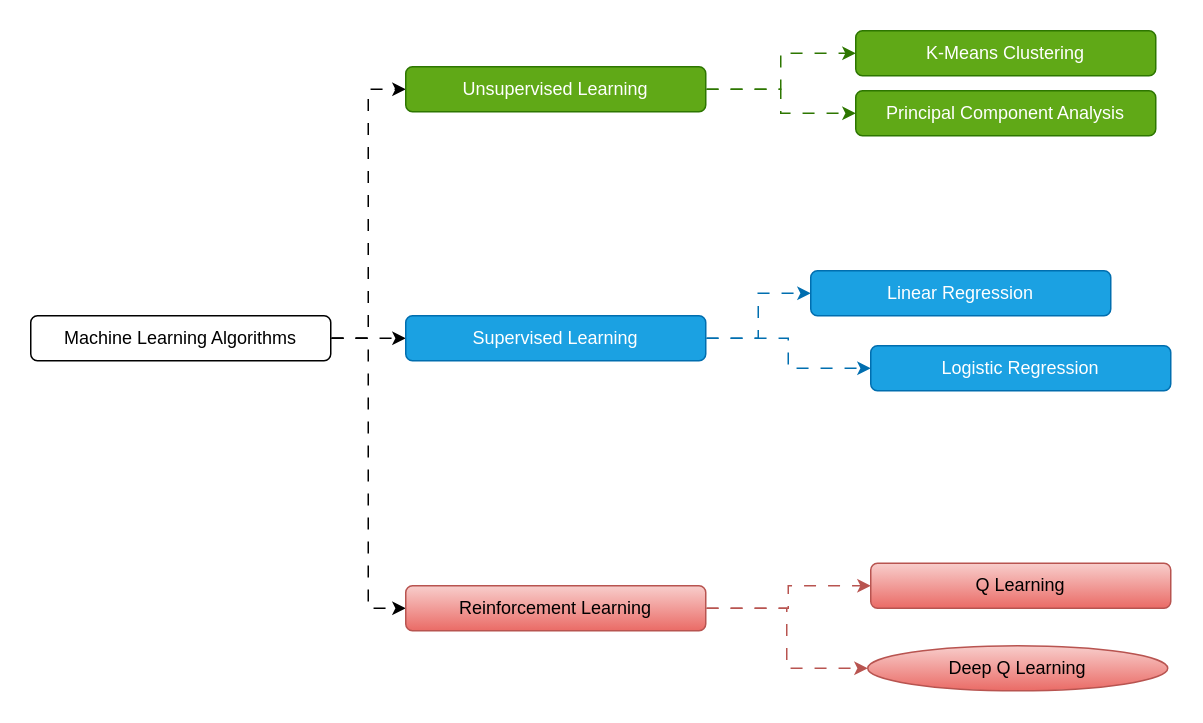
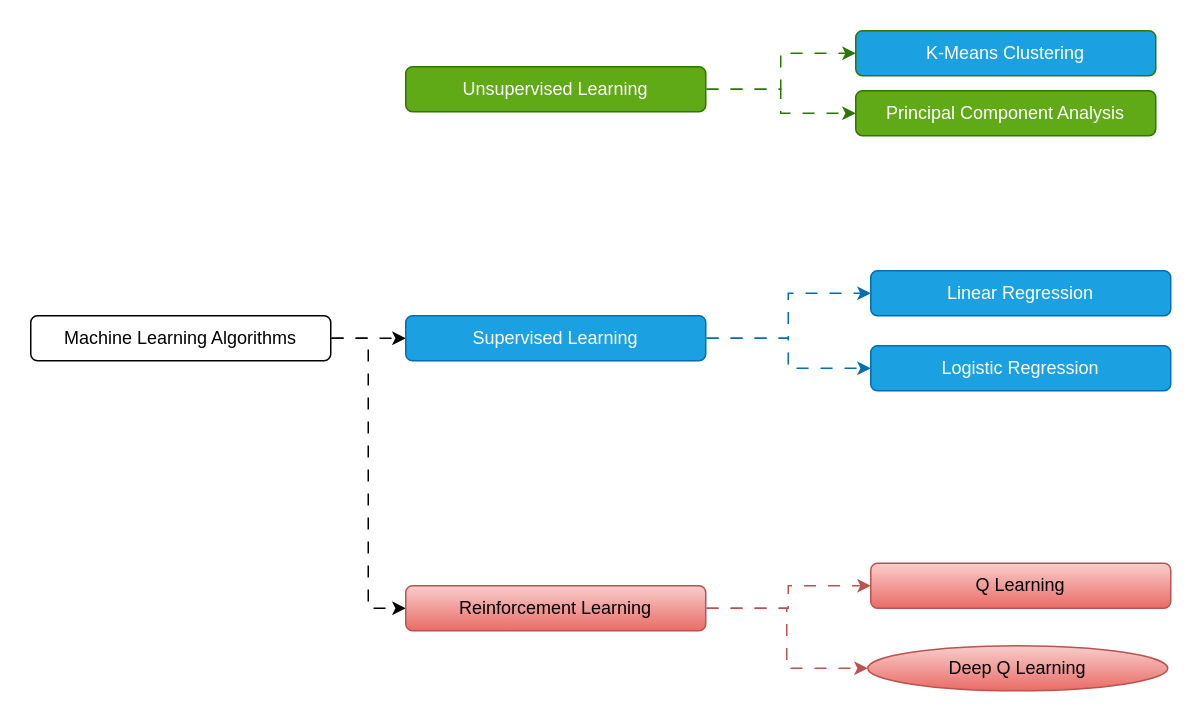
(1006, 53) -> (1006, 53)
(961, 293) -> (1021, 293)
(368, 321) -> none
